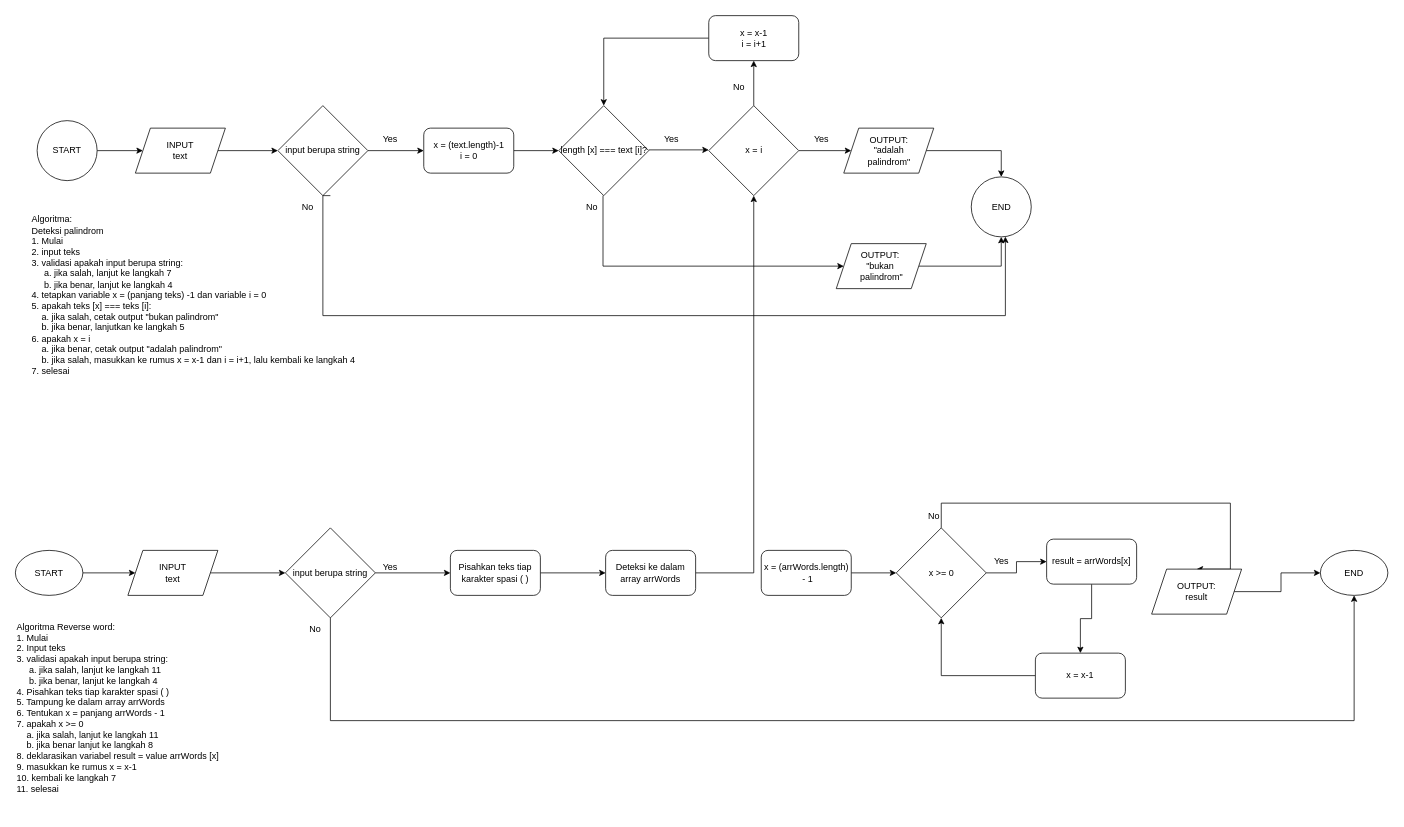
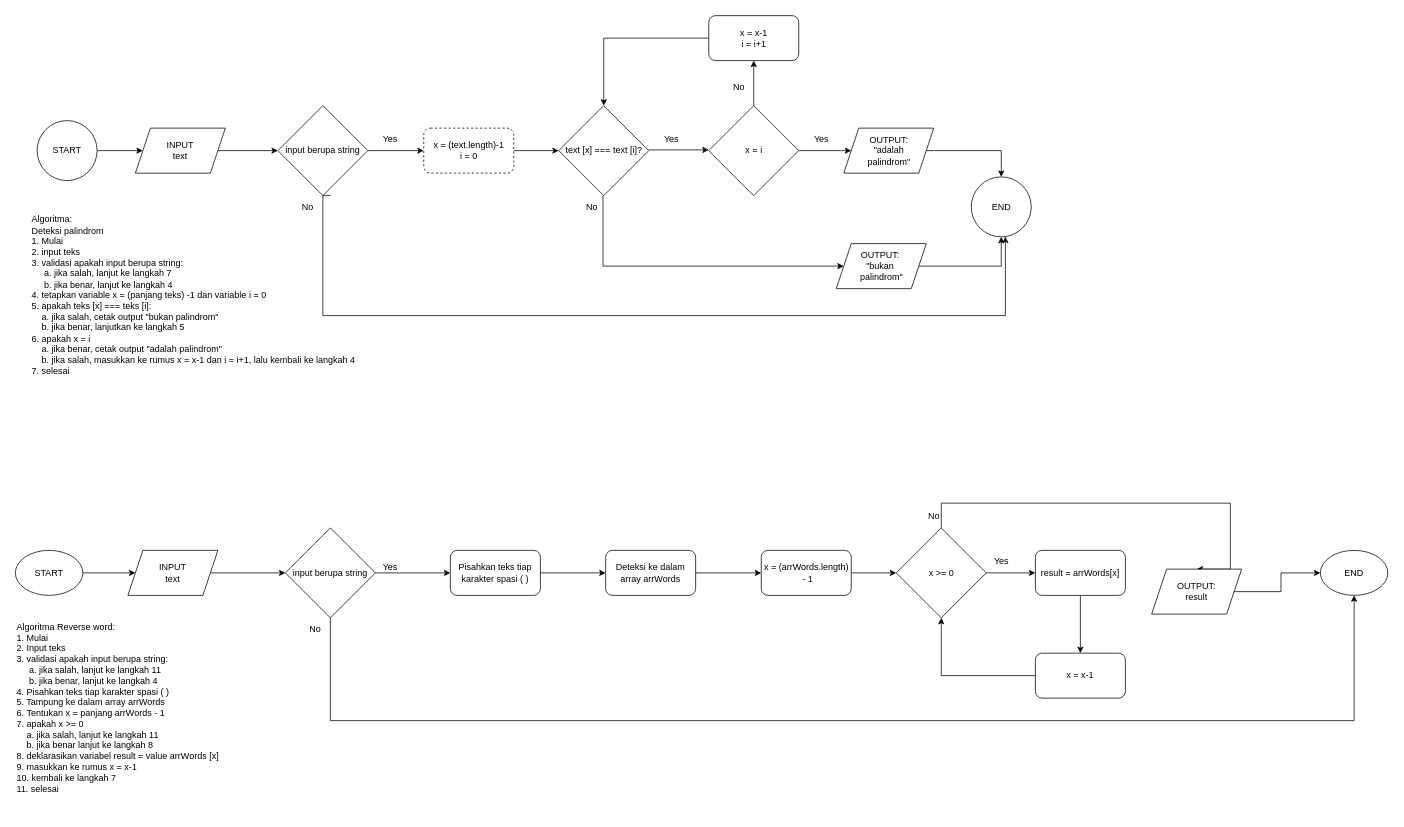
(469, 150) -> (469, 150)
(604, 150) -> (604, 150)
(754, 388) -> (753, 573)
(1092, 561) -> (1080, 573)
